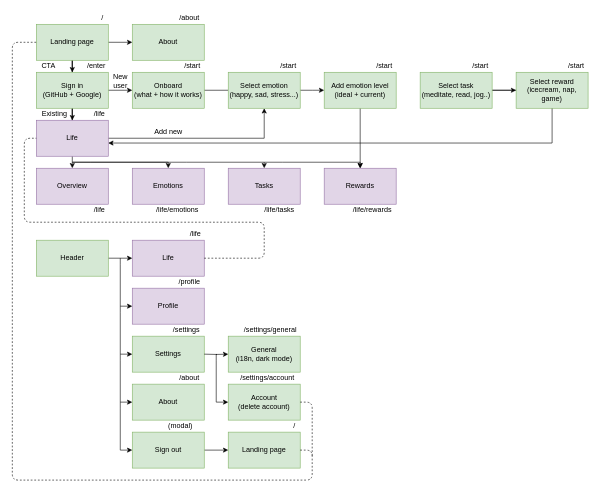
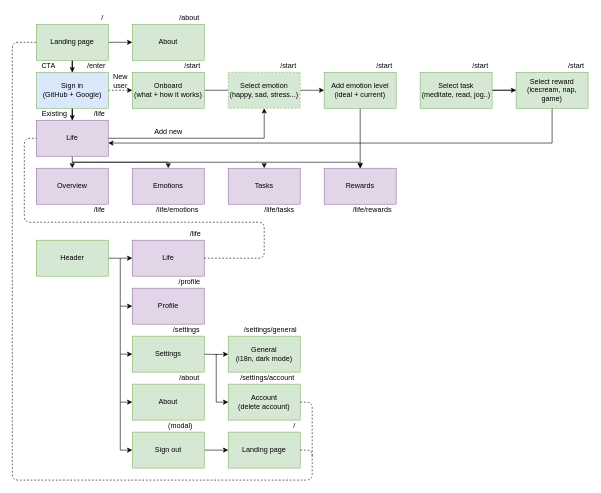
(72, 90) -> (72, 90)
(117, 90) -> (117, 90)
(264, 90) -> (264, 90)
